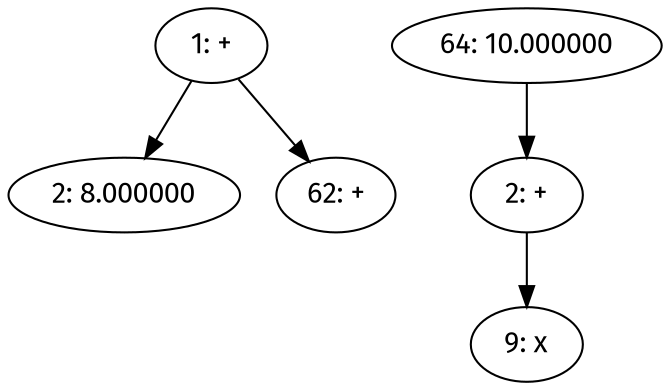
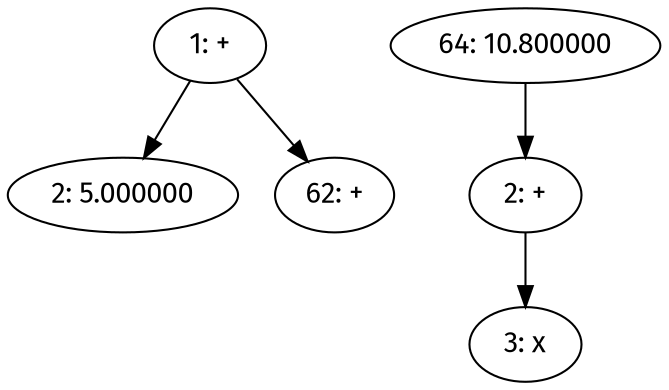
(527, 46) -> (525, 46)
(124, 195) -> (123, 195)
(527, 344) -> (525, 344)
